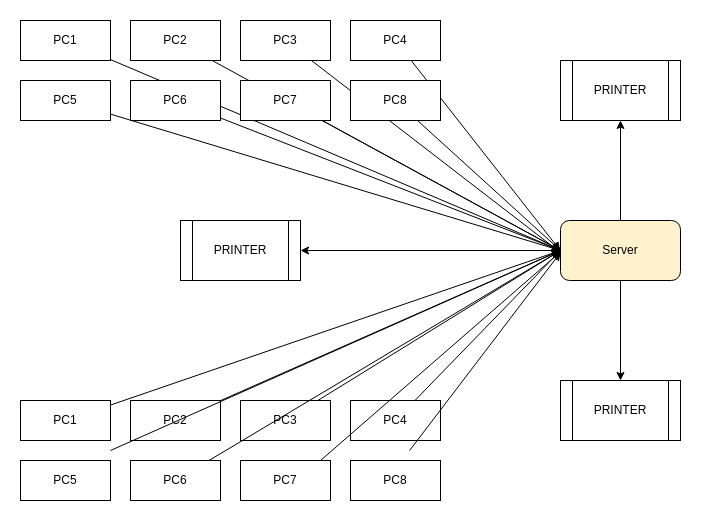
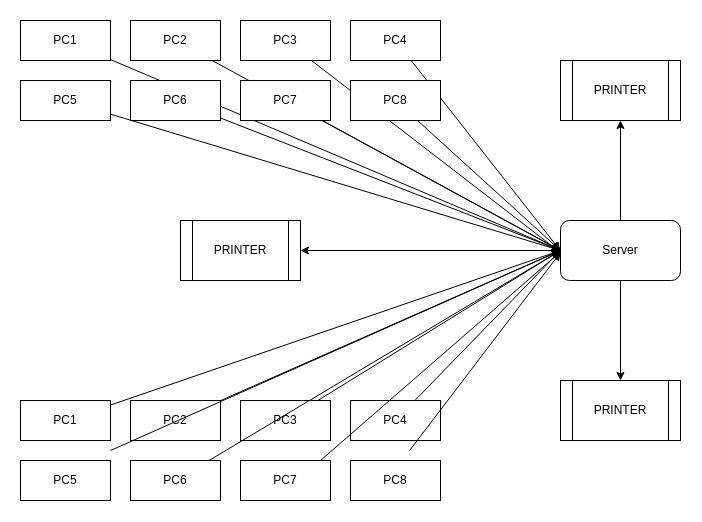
(621, 251) -> (621, 251)
